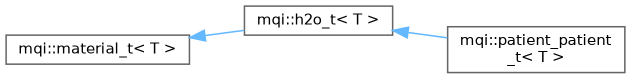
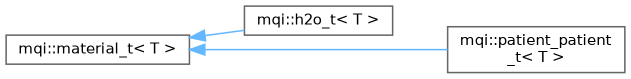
(428, 35) -> (326, 50)
